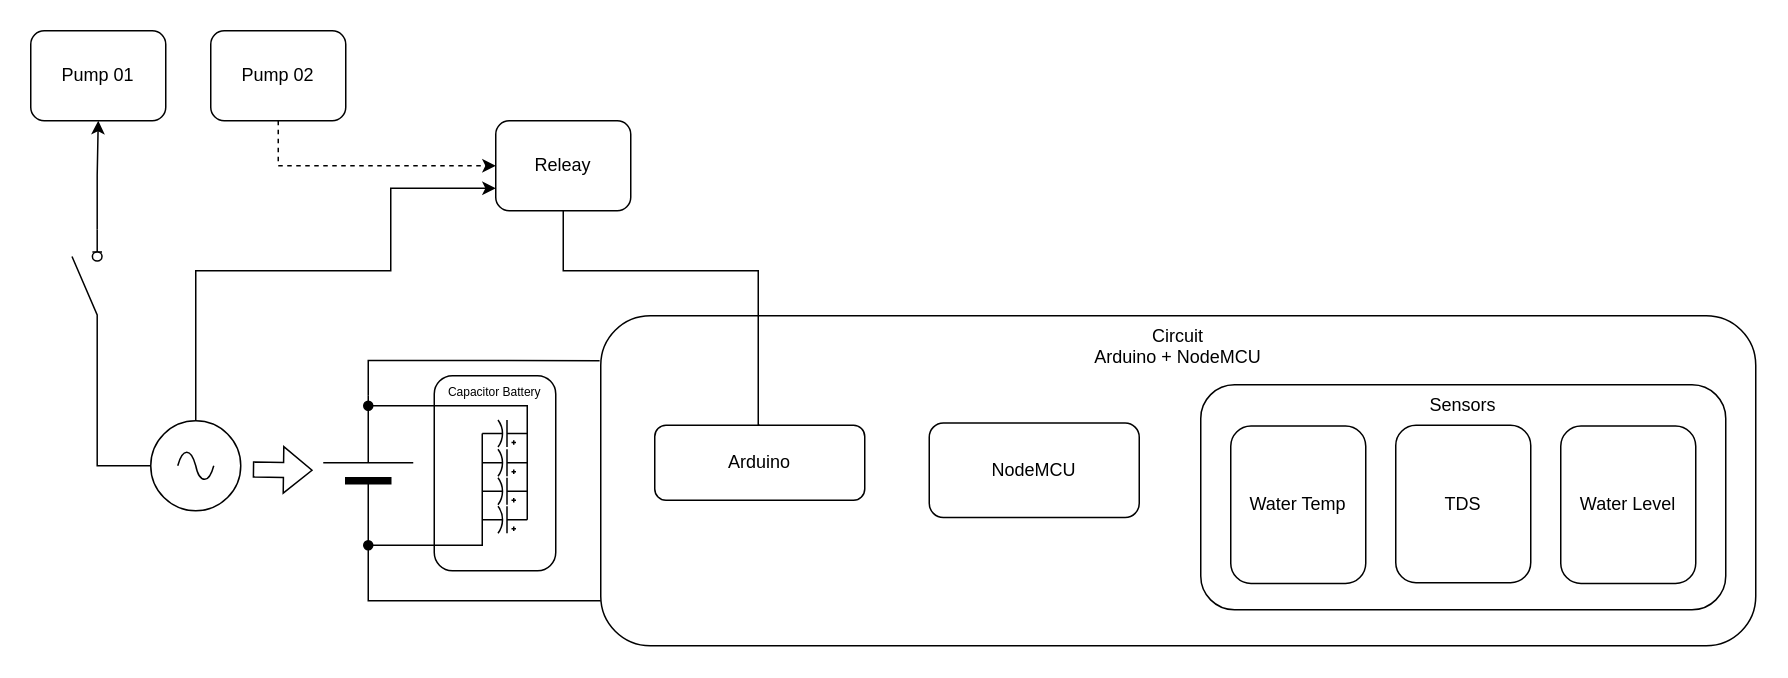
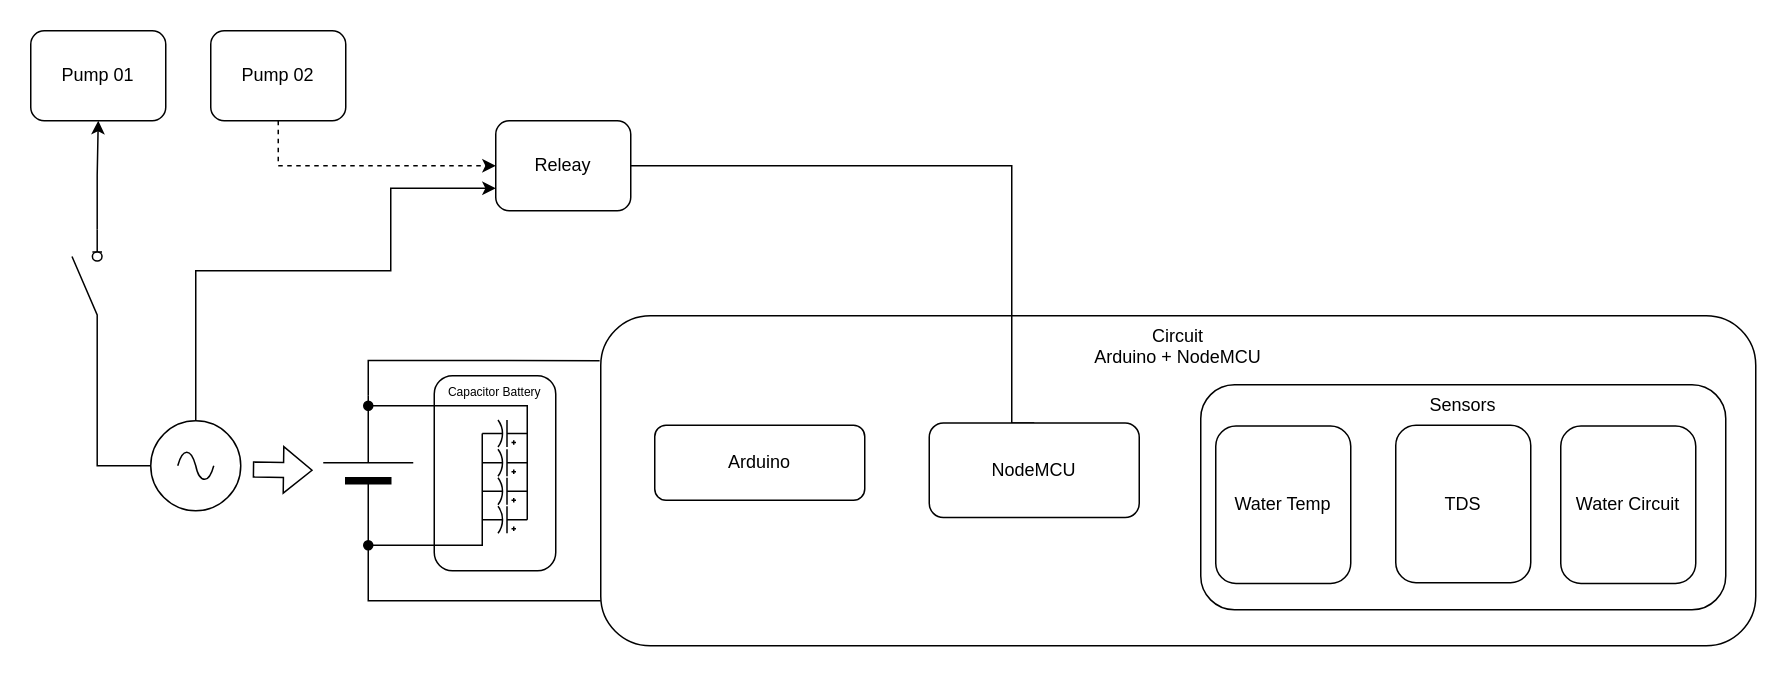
none -> (951, 166)
(708, 271) -> none
(1298, 505) -> (1283, 505)
(1628, 505) -> (1628, 505)
